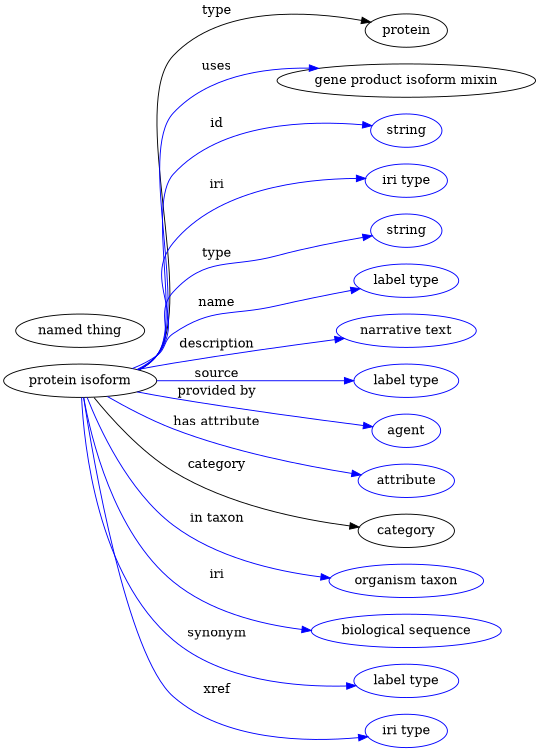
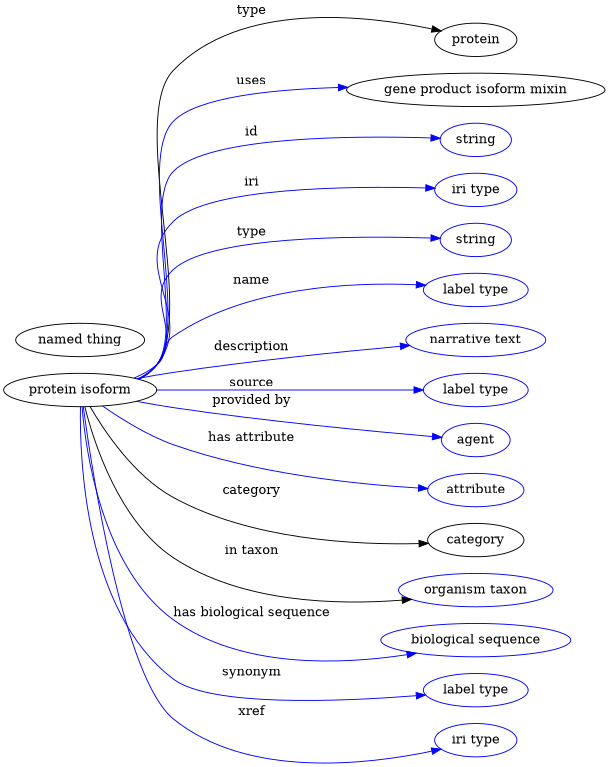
(174, 526) -> (199, 572)
(217, 575) -> (252, 613)
